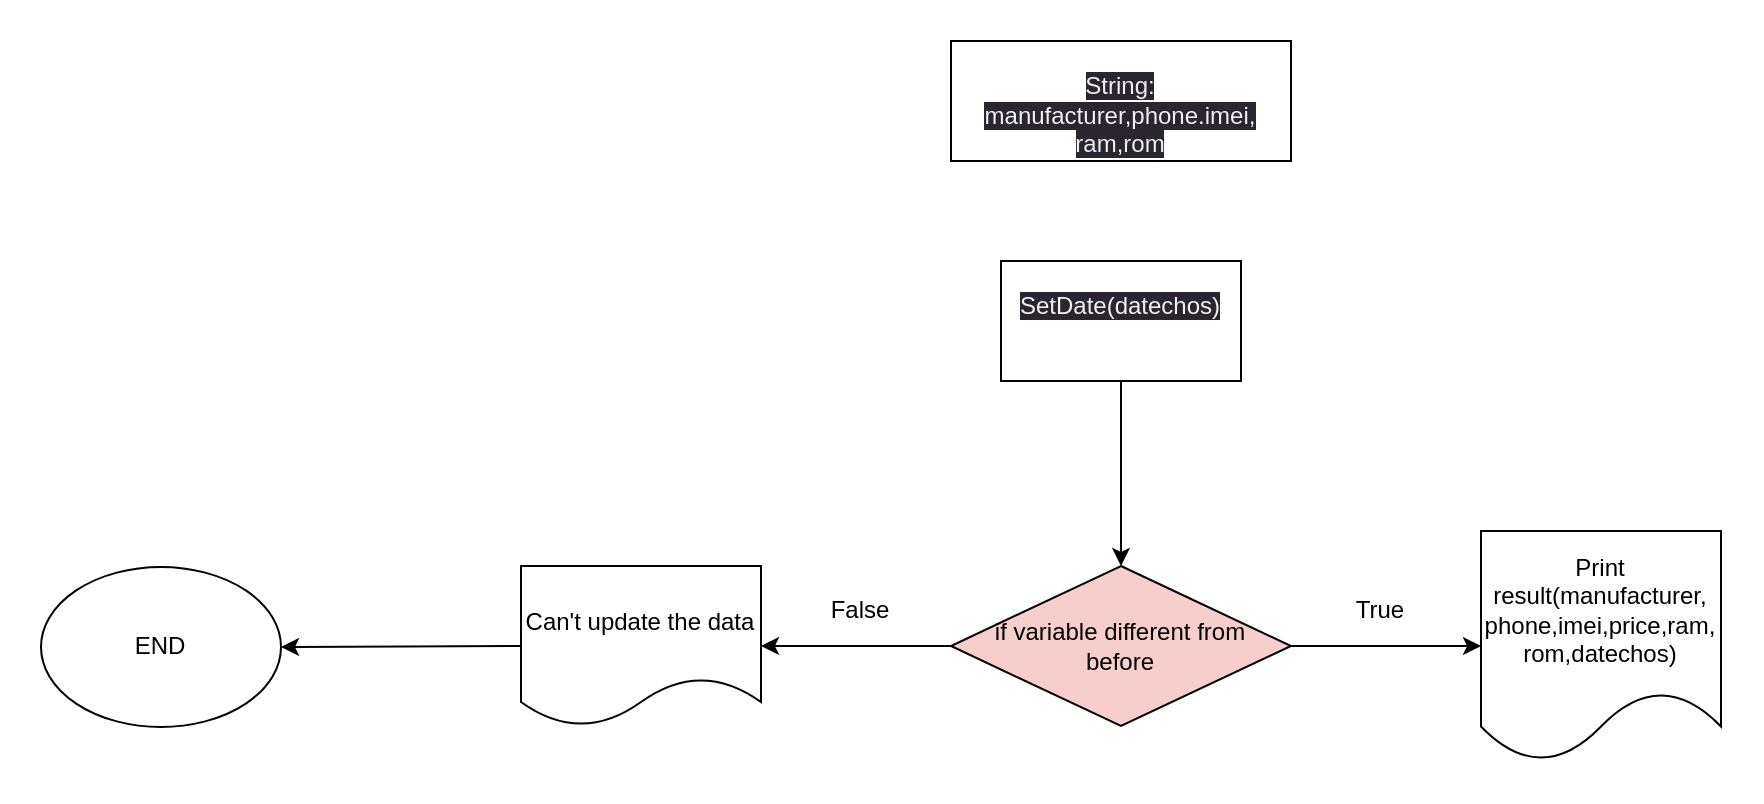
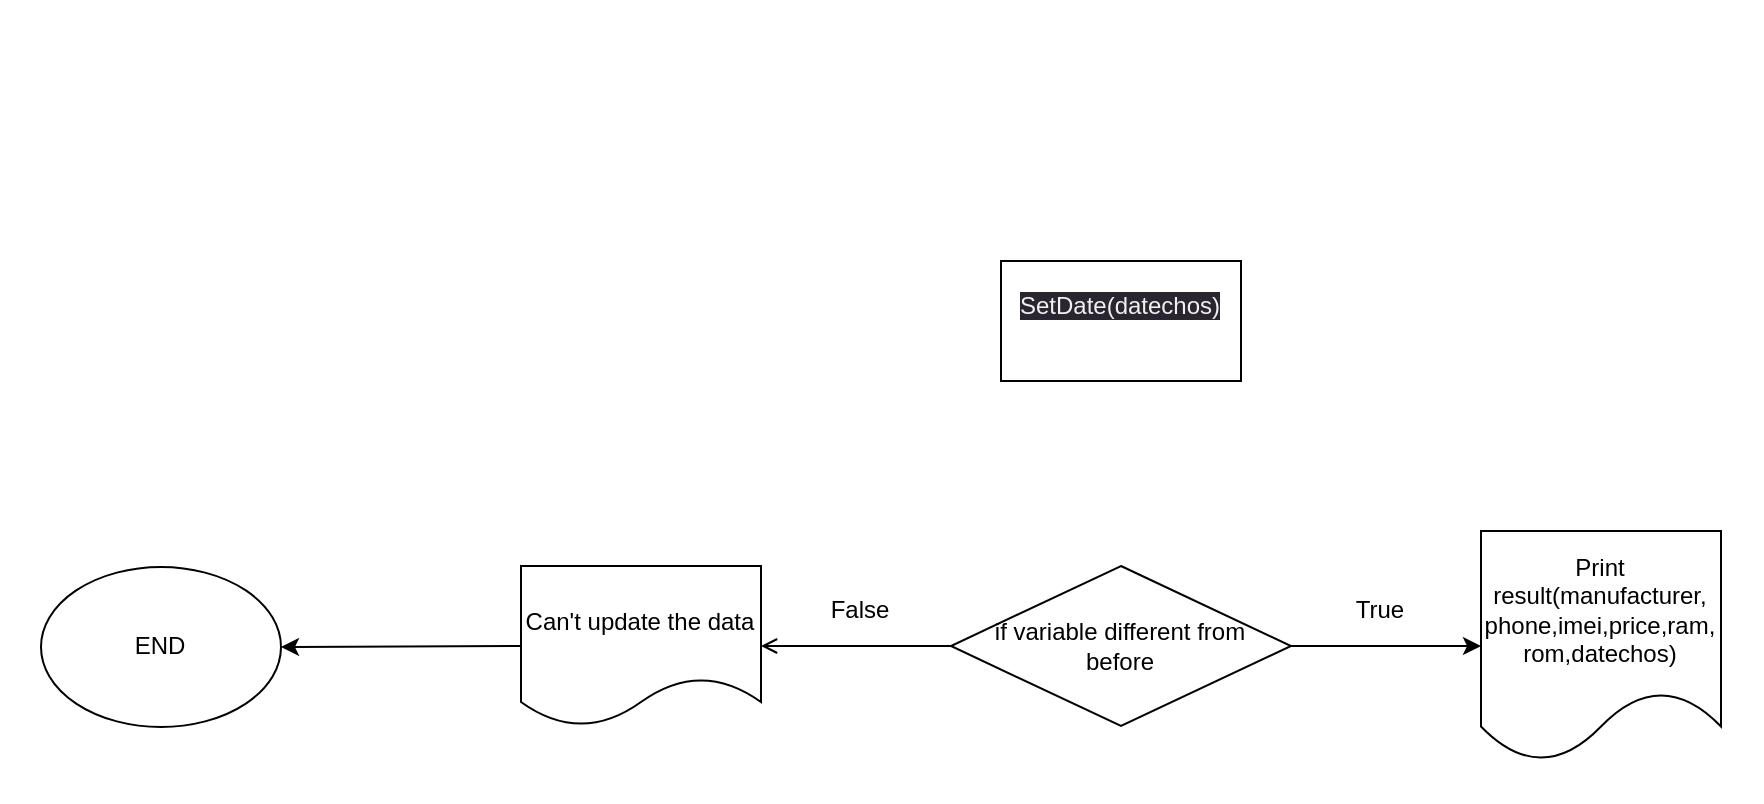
(1121, 101) -> none
(1121, 467) -> none
(776, 646) -> (772, 646)
(1121, 646) -> (1121, 646)
